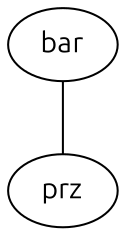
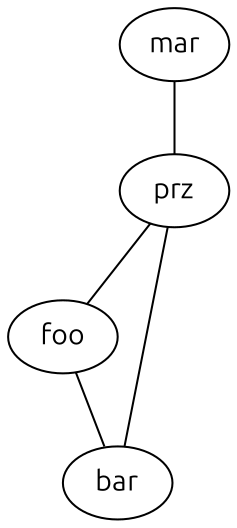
none -> (175, 45)
none -> (63, 337)
